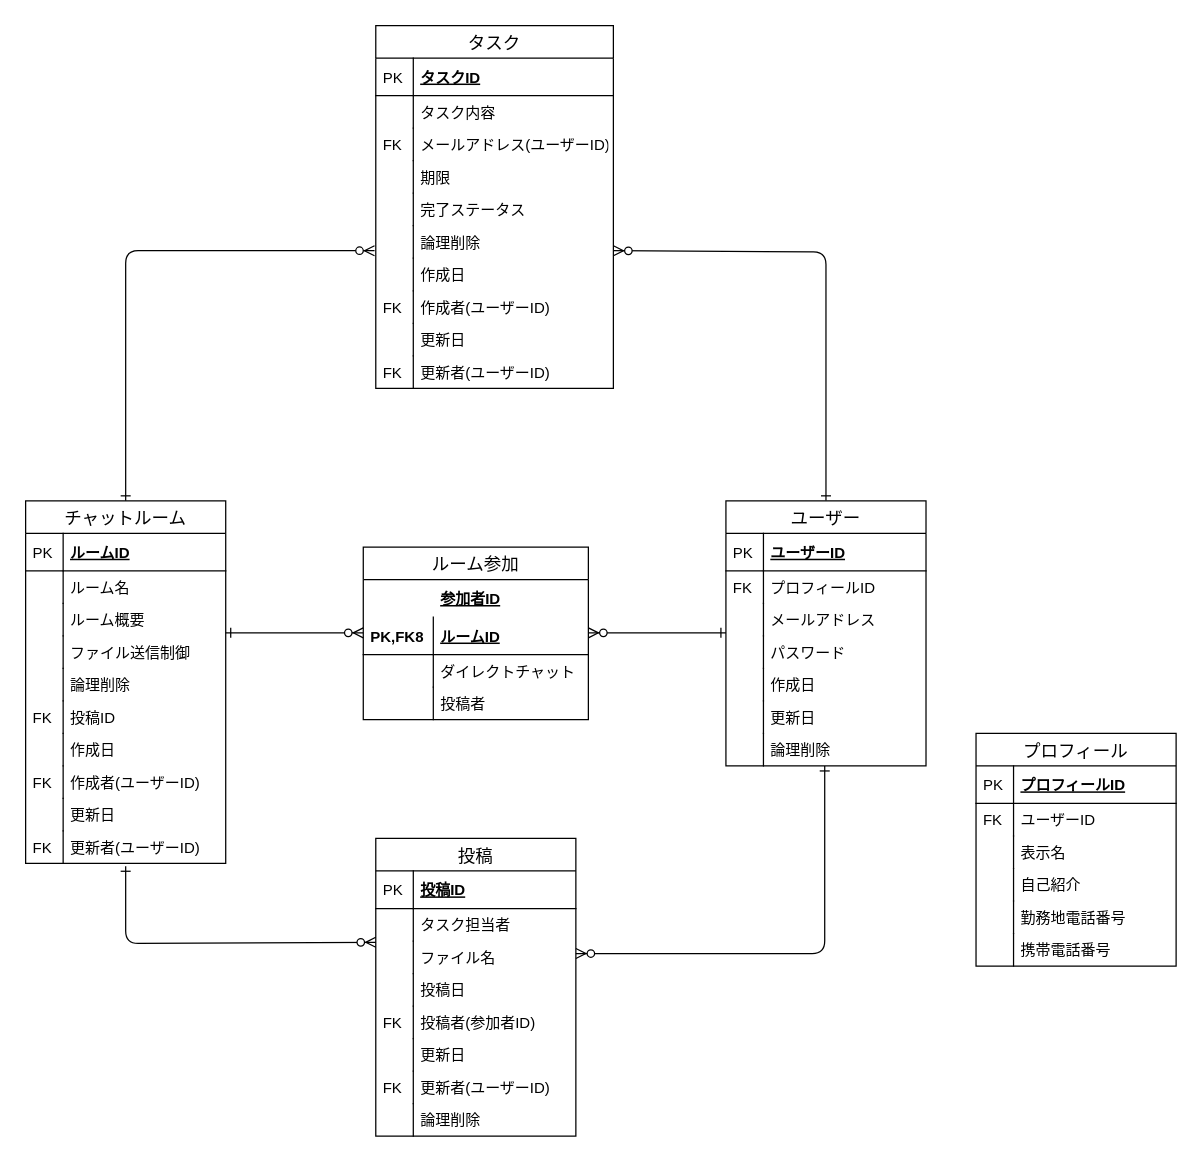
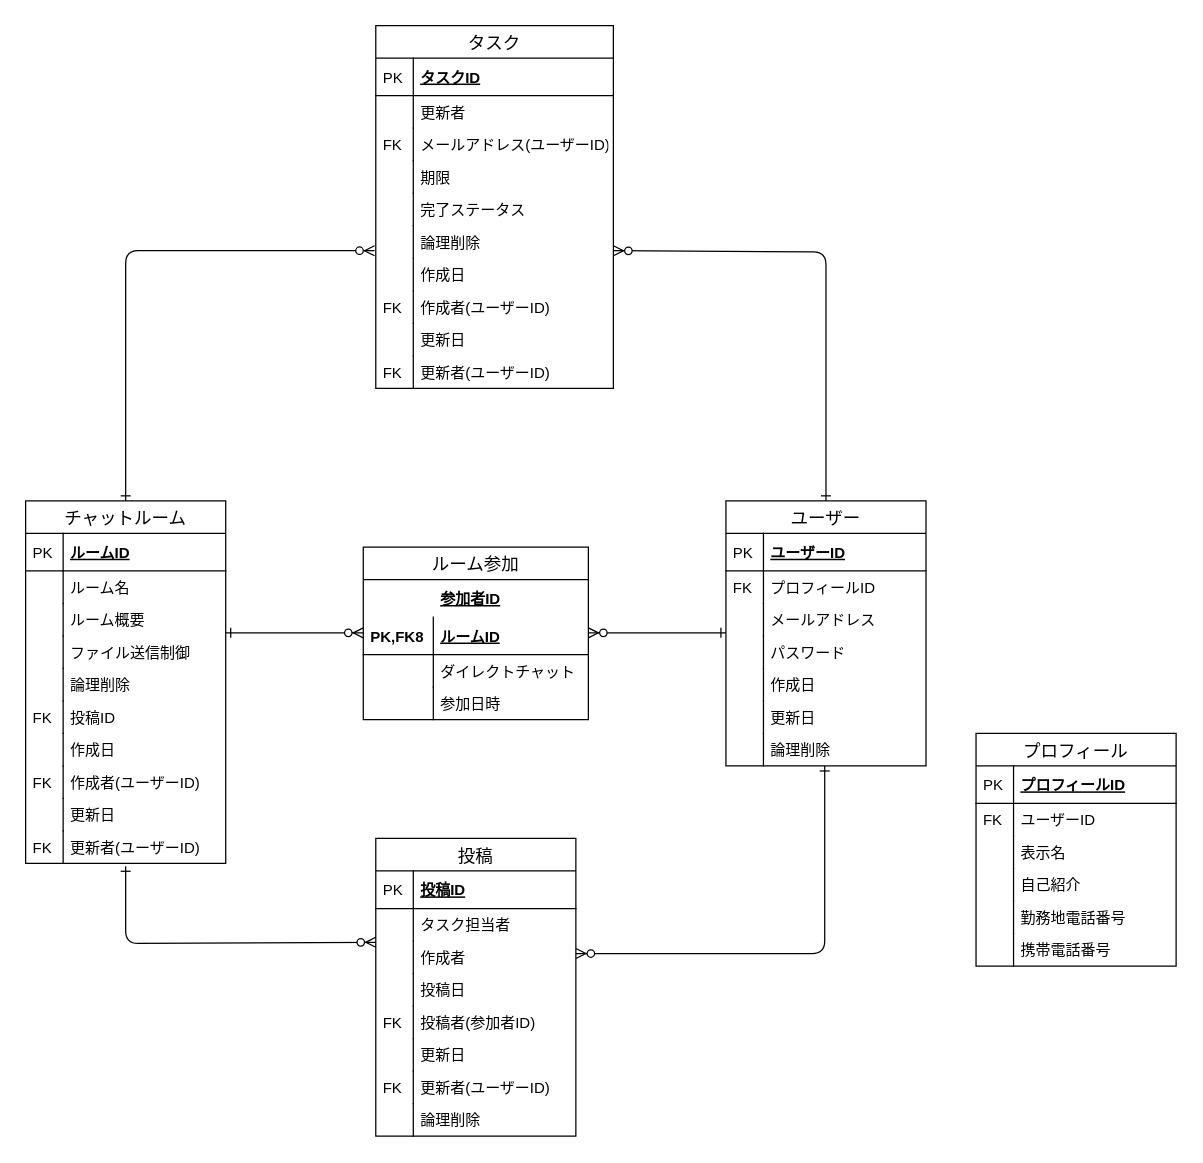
(458, 113) -> (443, 113)
(463, 704) -> (470, 704)
(458, 958) -> (443, 958)
